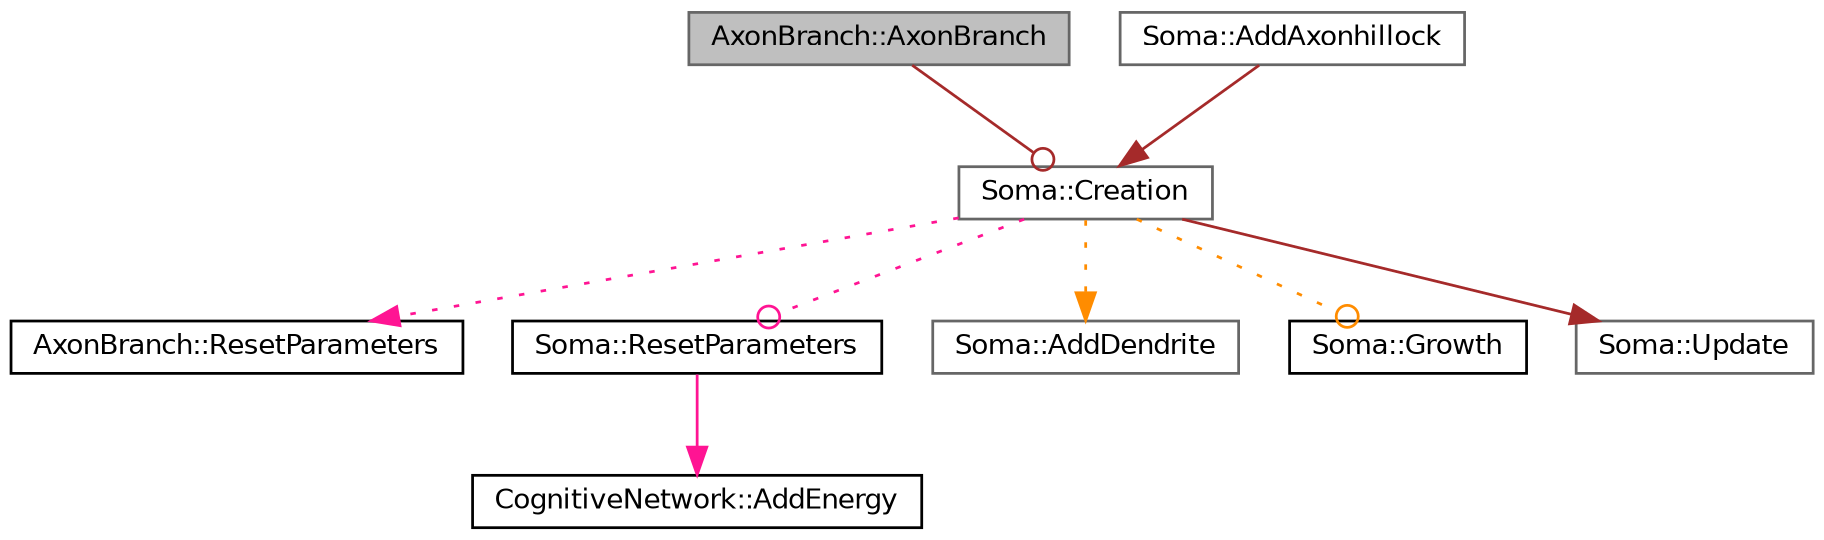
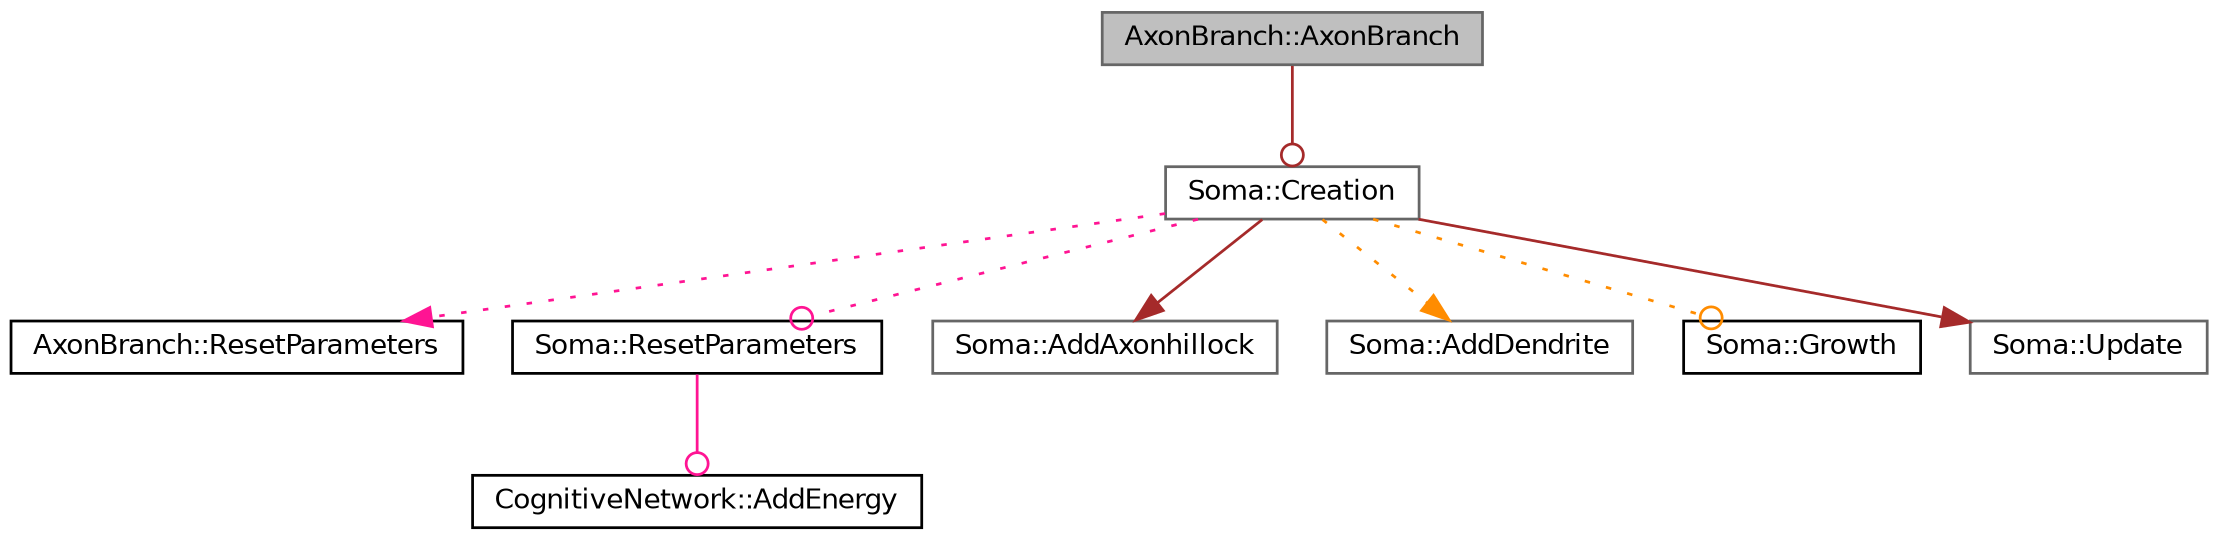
(1201, 107) -> (1210, 261)
(697, 410) -> (697, 413)
